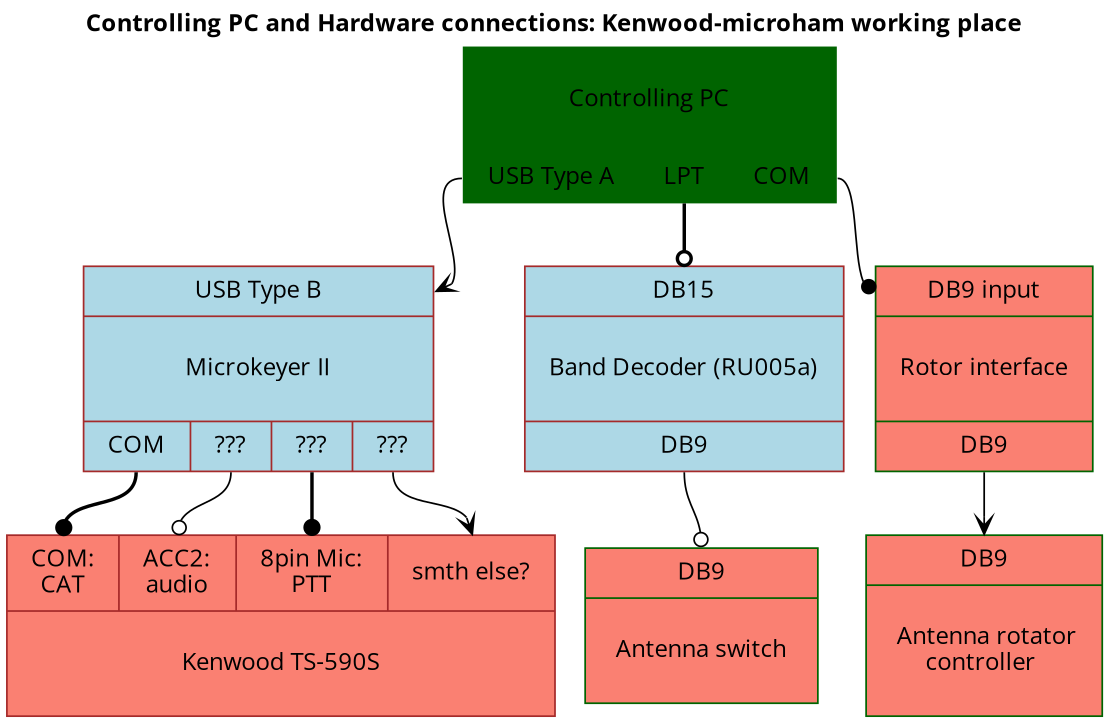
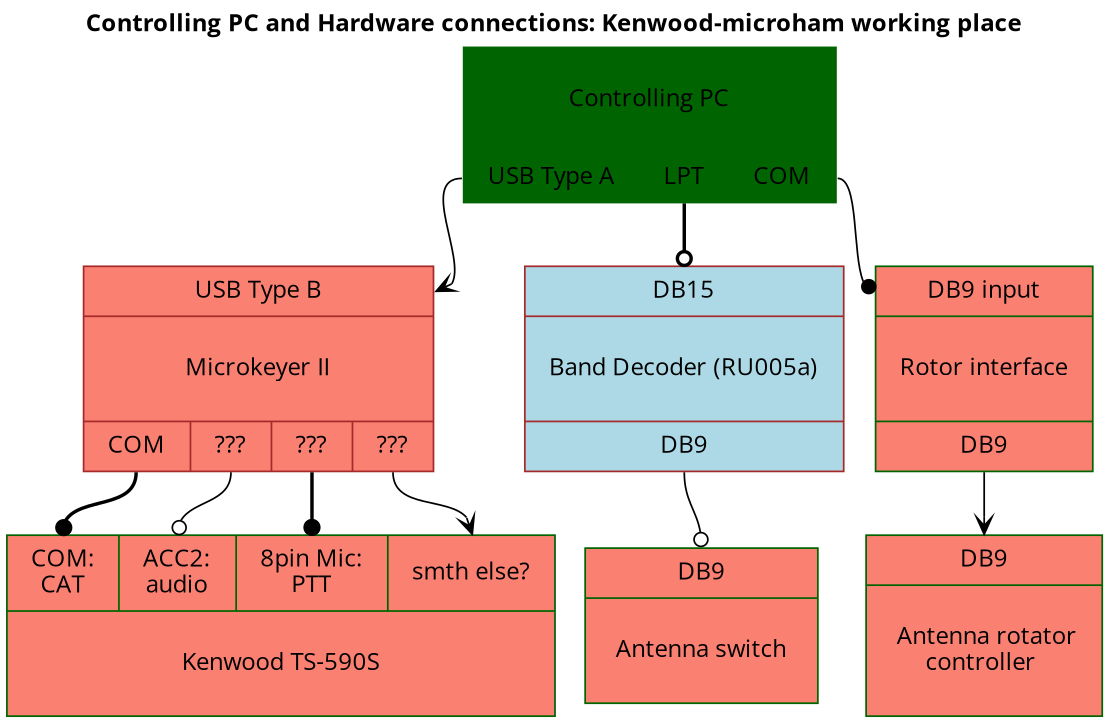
(259, 369) -> (259, 369)
(281, 626) -> (281, 626)
